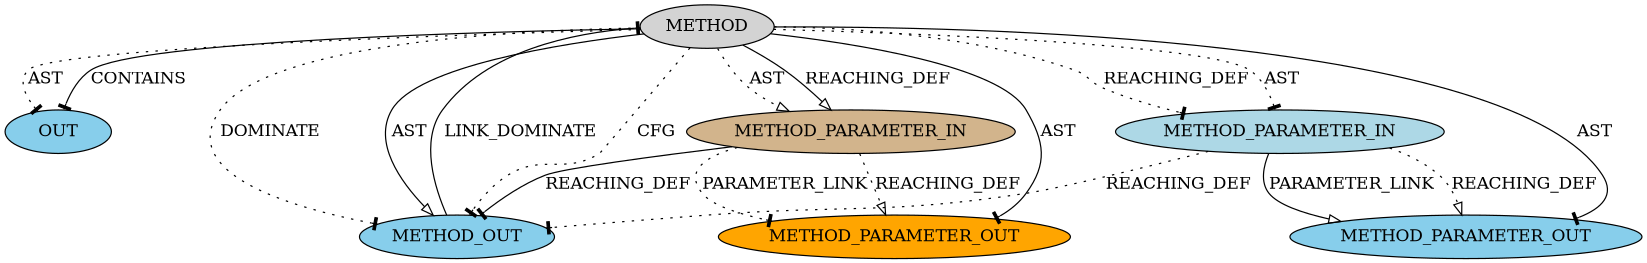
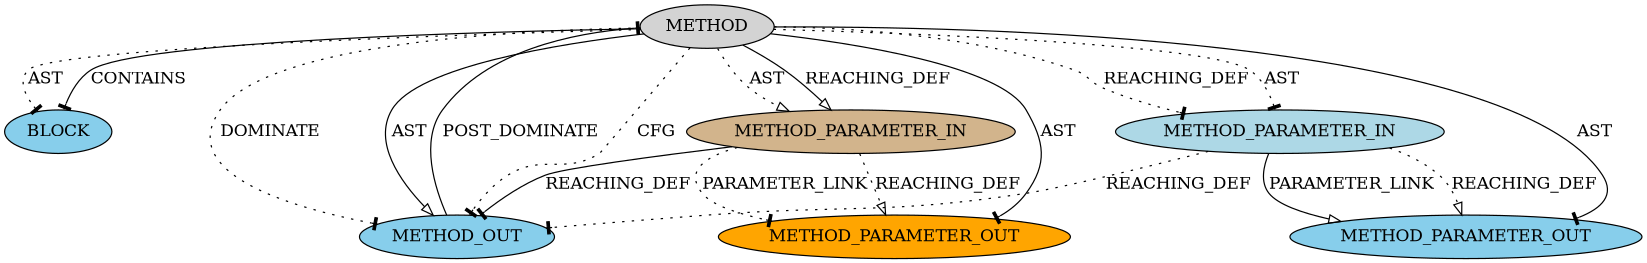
(58, 132) -> (58, 132)
(521, 132) -> (521, 132)
